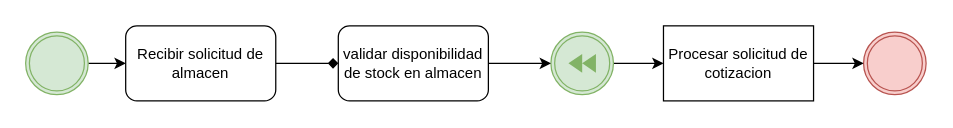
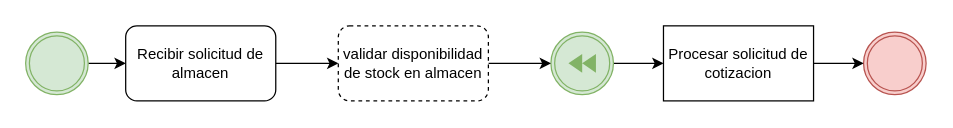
(327, 63) -> (328, 63)
(413, 63) -> (413, 63)
